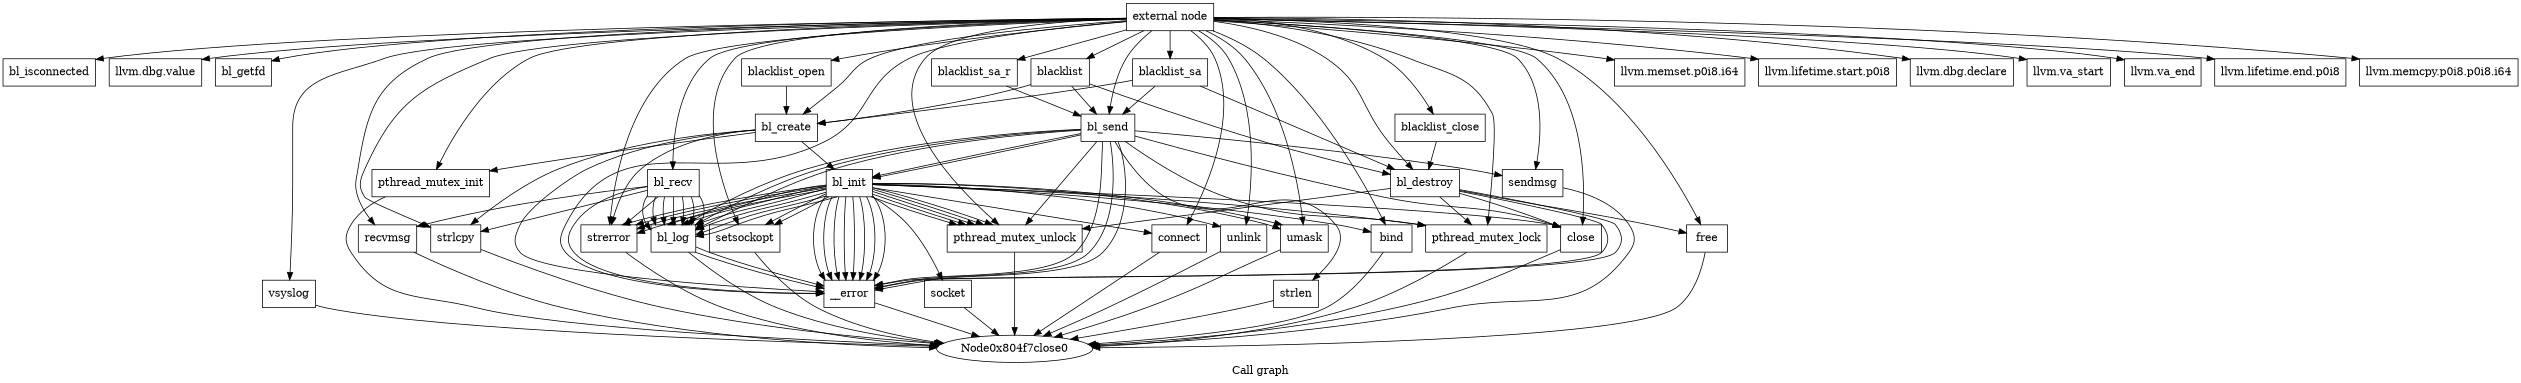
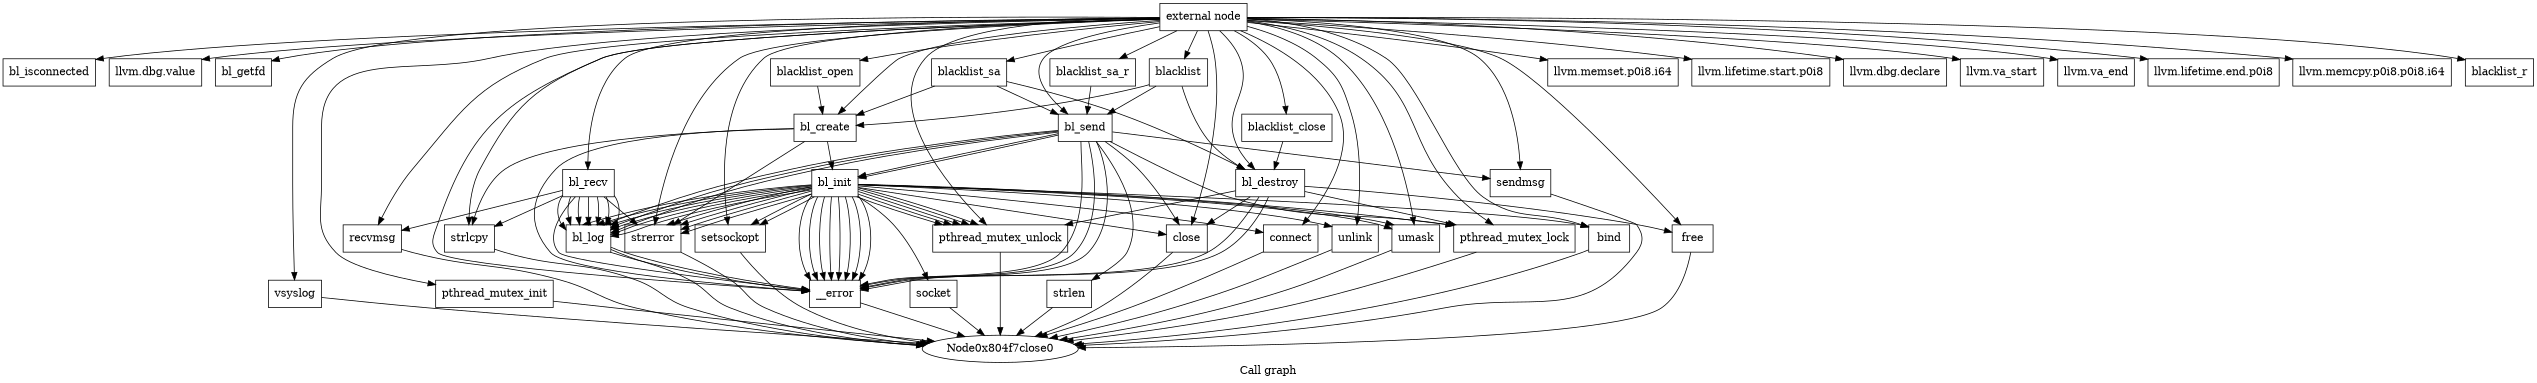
none -> (2499, 72)
(575, 157) -> none
(1064, 180) -> none
